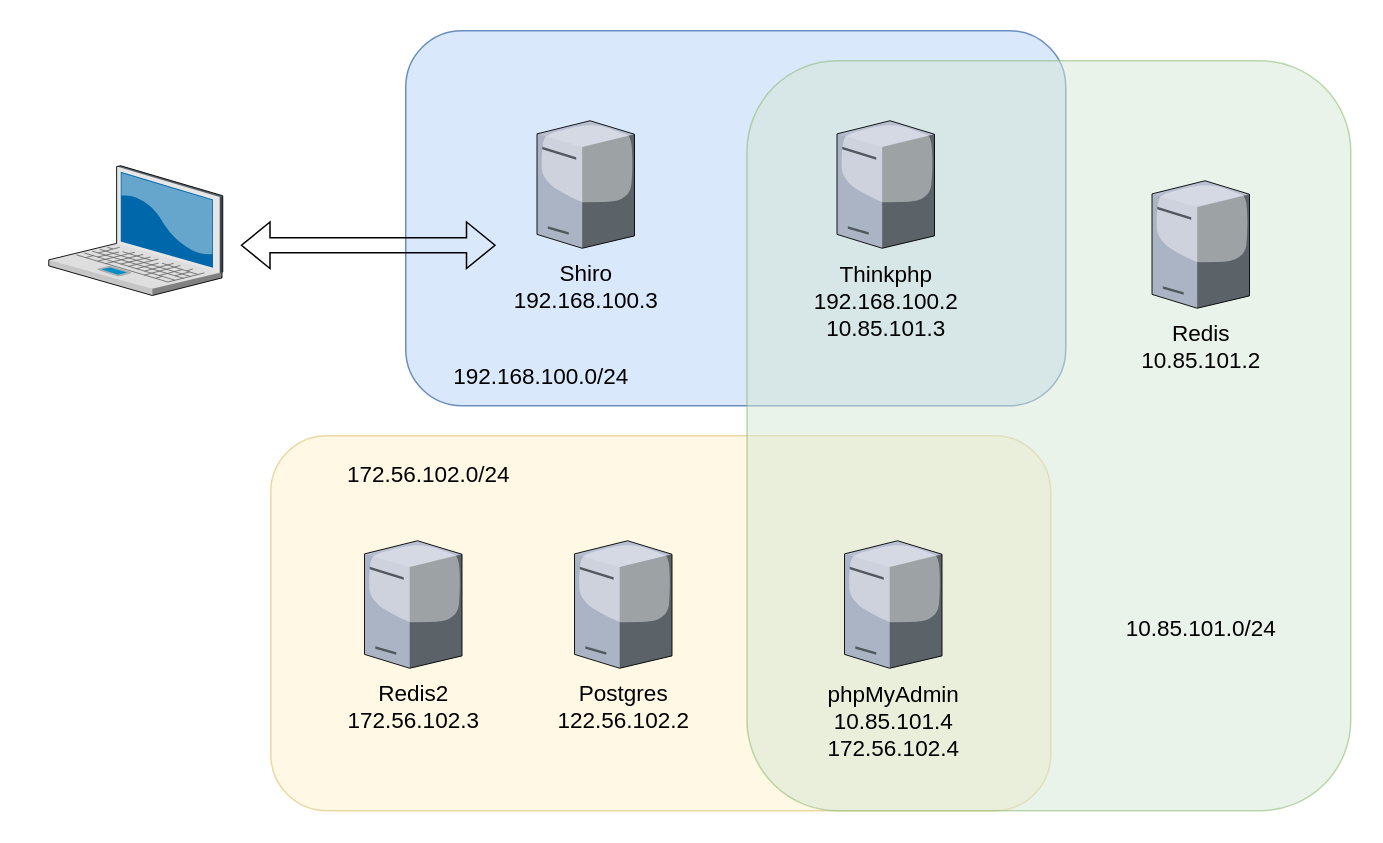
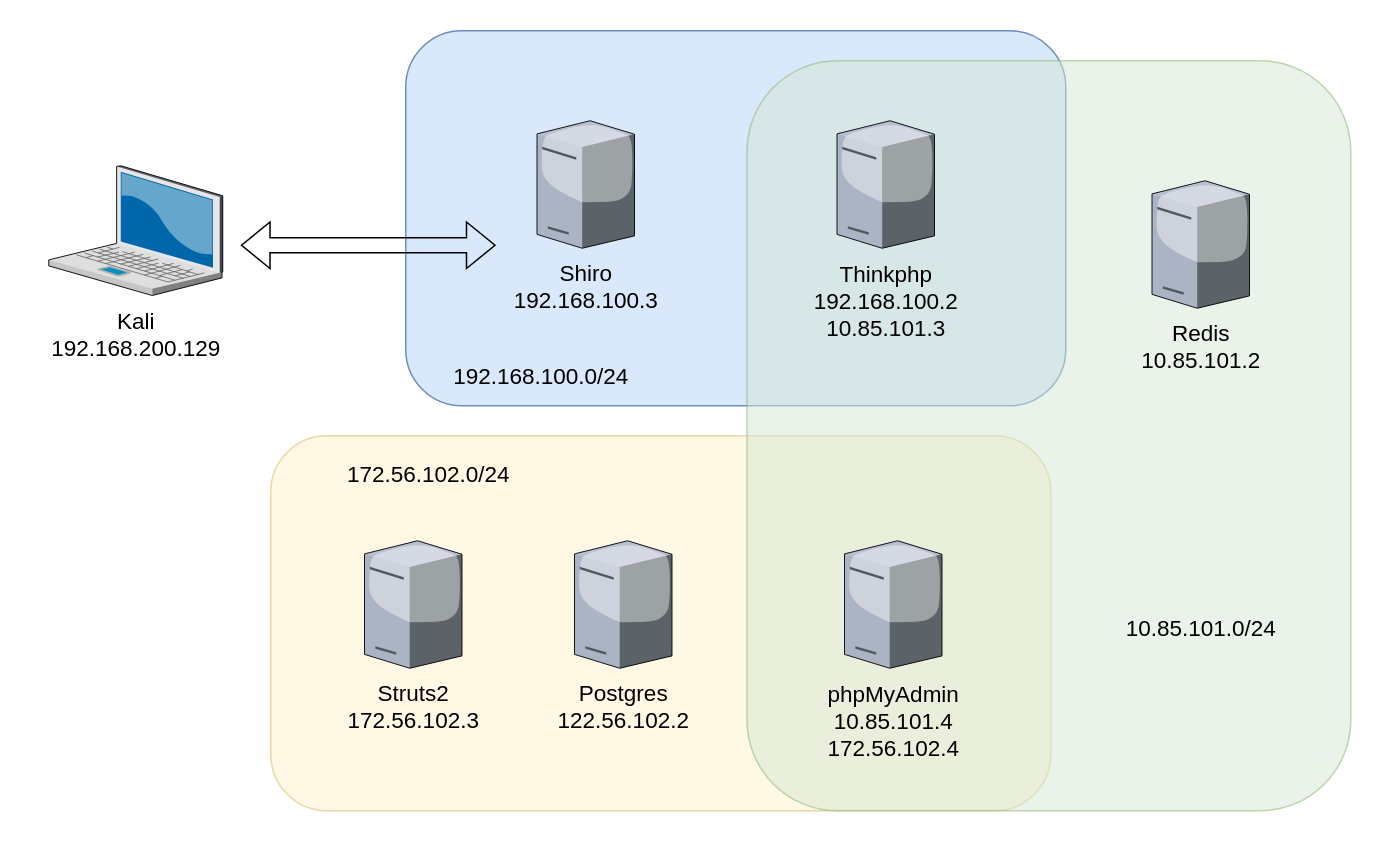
none -> (136, 333)
(414, 706) -> (414, 706)
